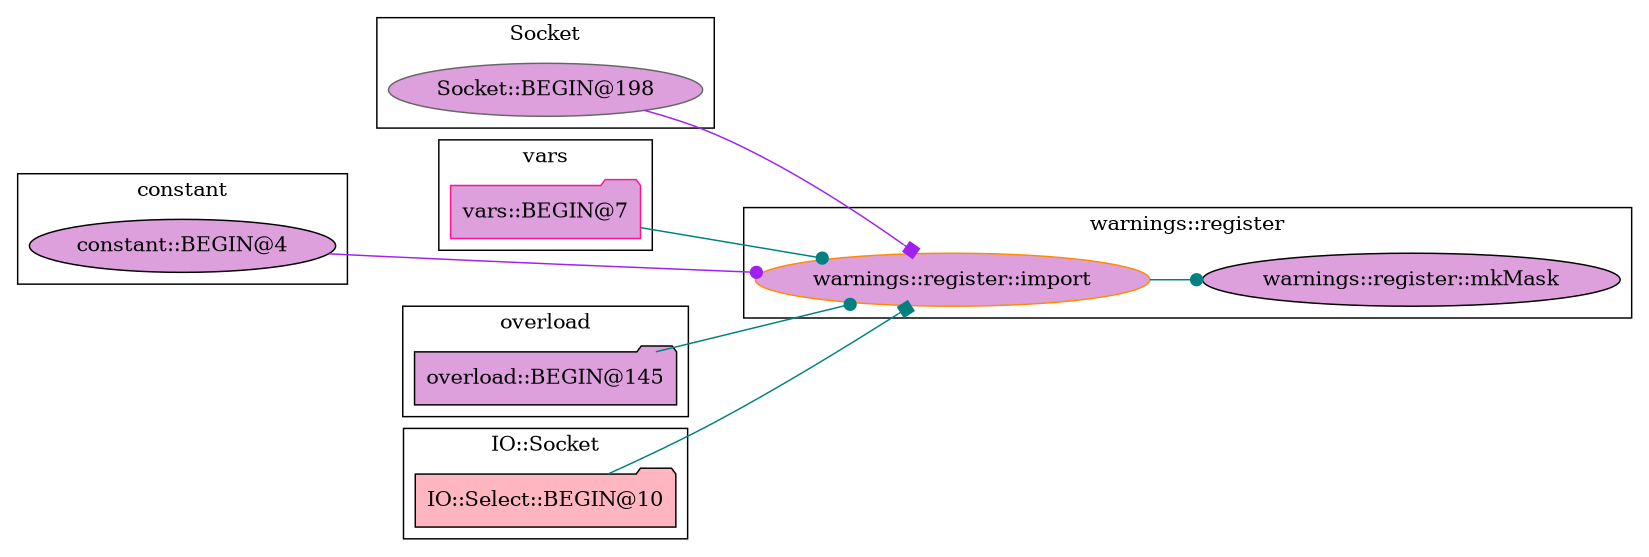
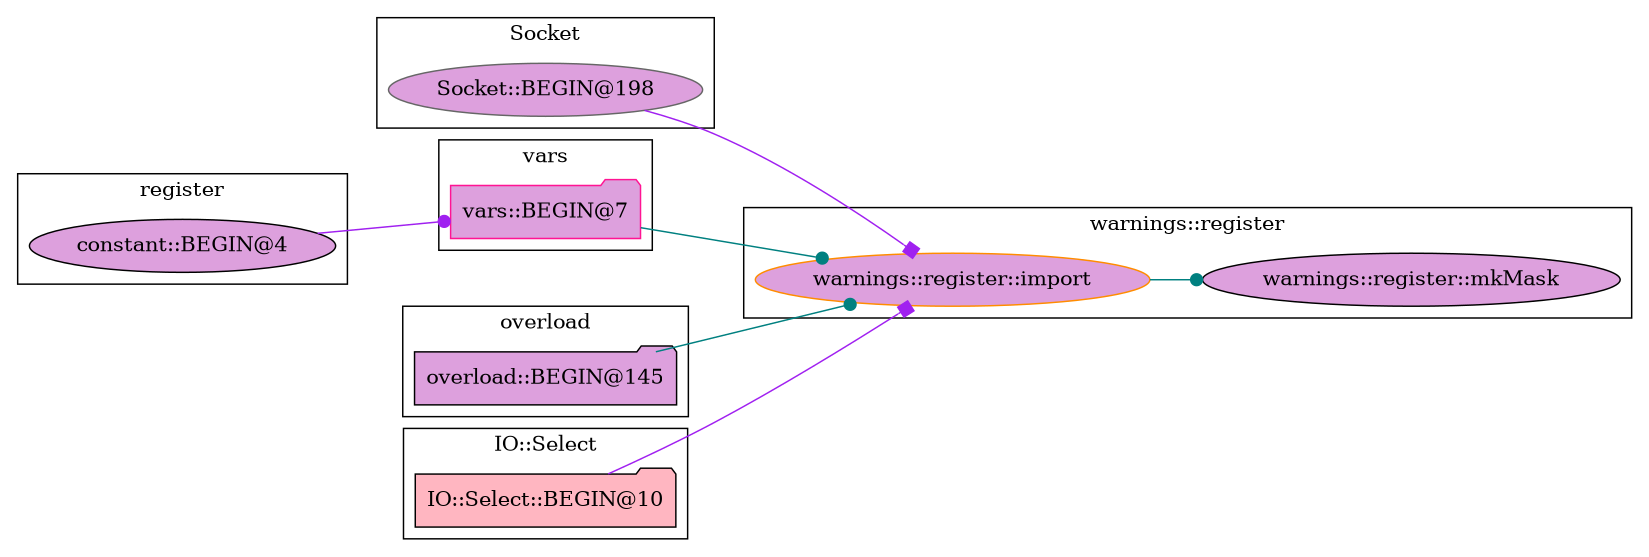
(183, 191) -> (183, 191)
(540, 263) -> (378, 228)
(756, 399) -> (756, 399)
(546, 445) -> (546, 445)
